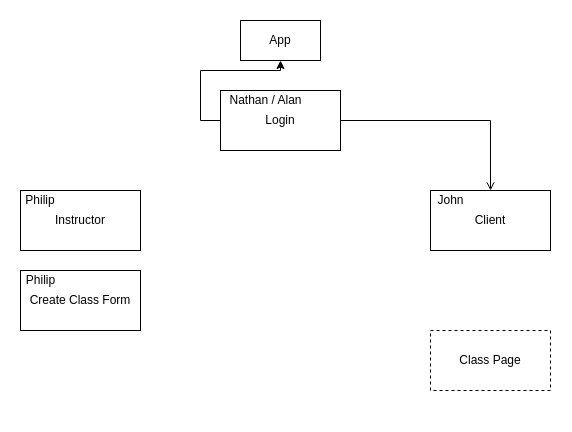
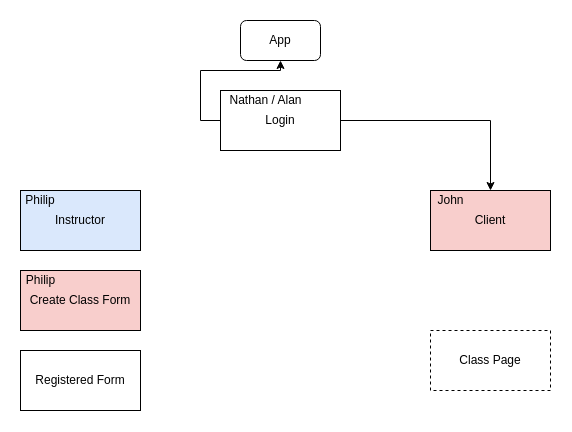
(281, 41) -> (281, 41)
(491, 184) -> (491, 182)
(81, 221) -> (81, 221)
(491, 221) -> (491, 221)
(81, 301) -> (81, 301)
none -> (81, 381)
